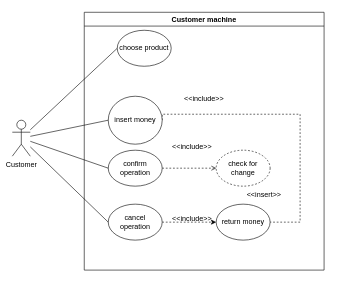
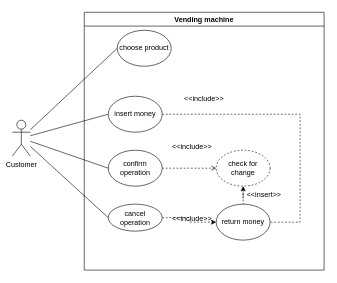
(204, 20) -> (204, 20)
(135, 120) -> (135, 114)
none -> (243, 196)
(135, 222) -> (135, 218)
